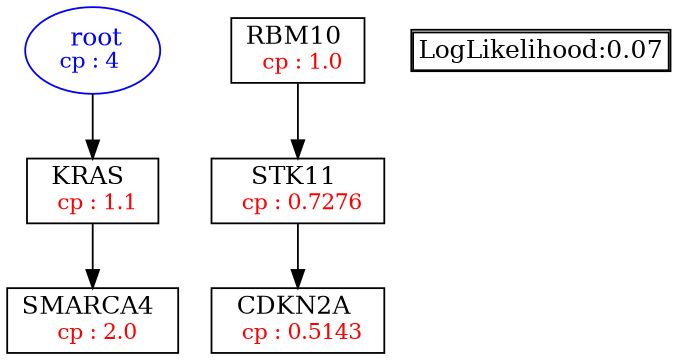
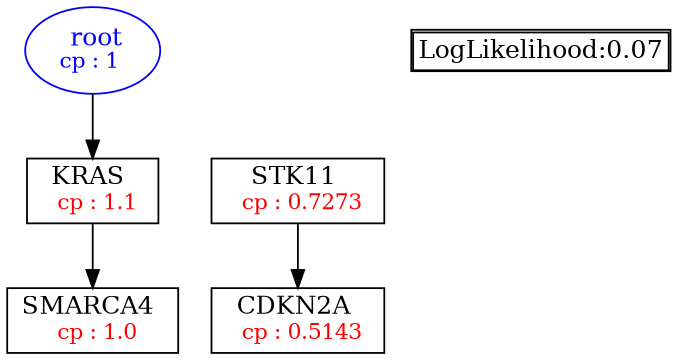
(298, 50) -> none
(93, 61) -> (93, 61)
(302, 203) -> (302, 203)
(97, 332) -> (97, 332)
